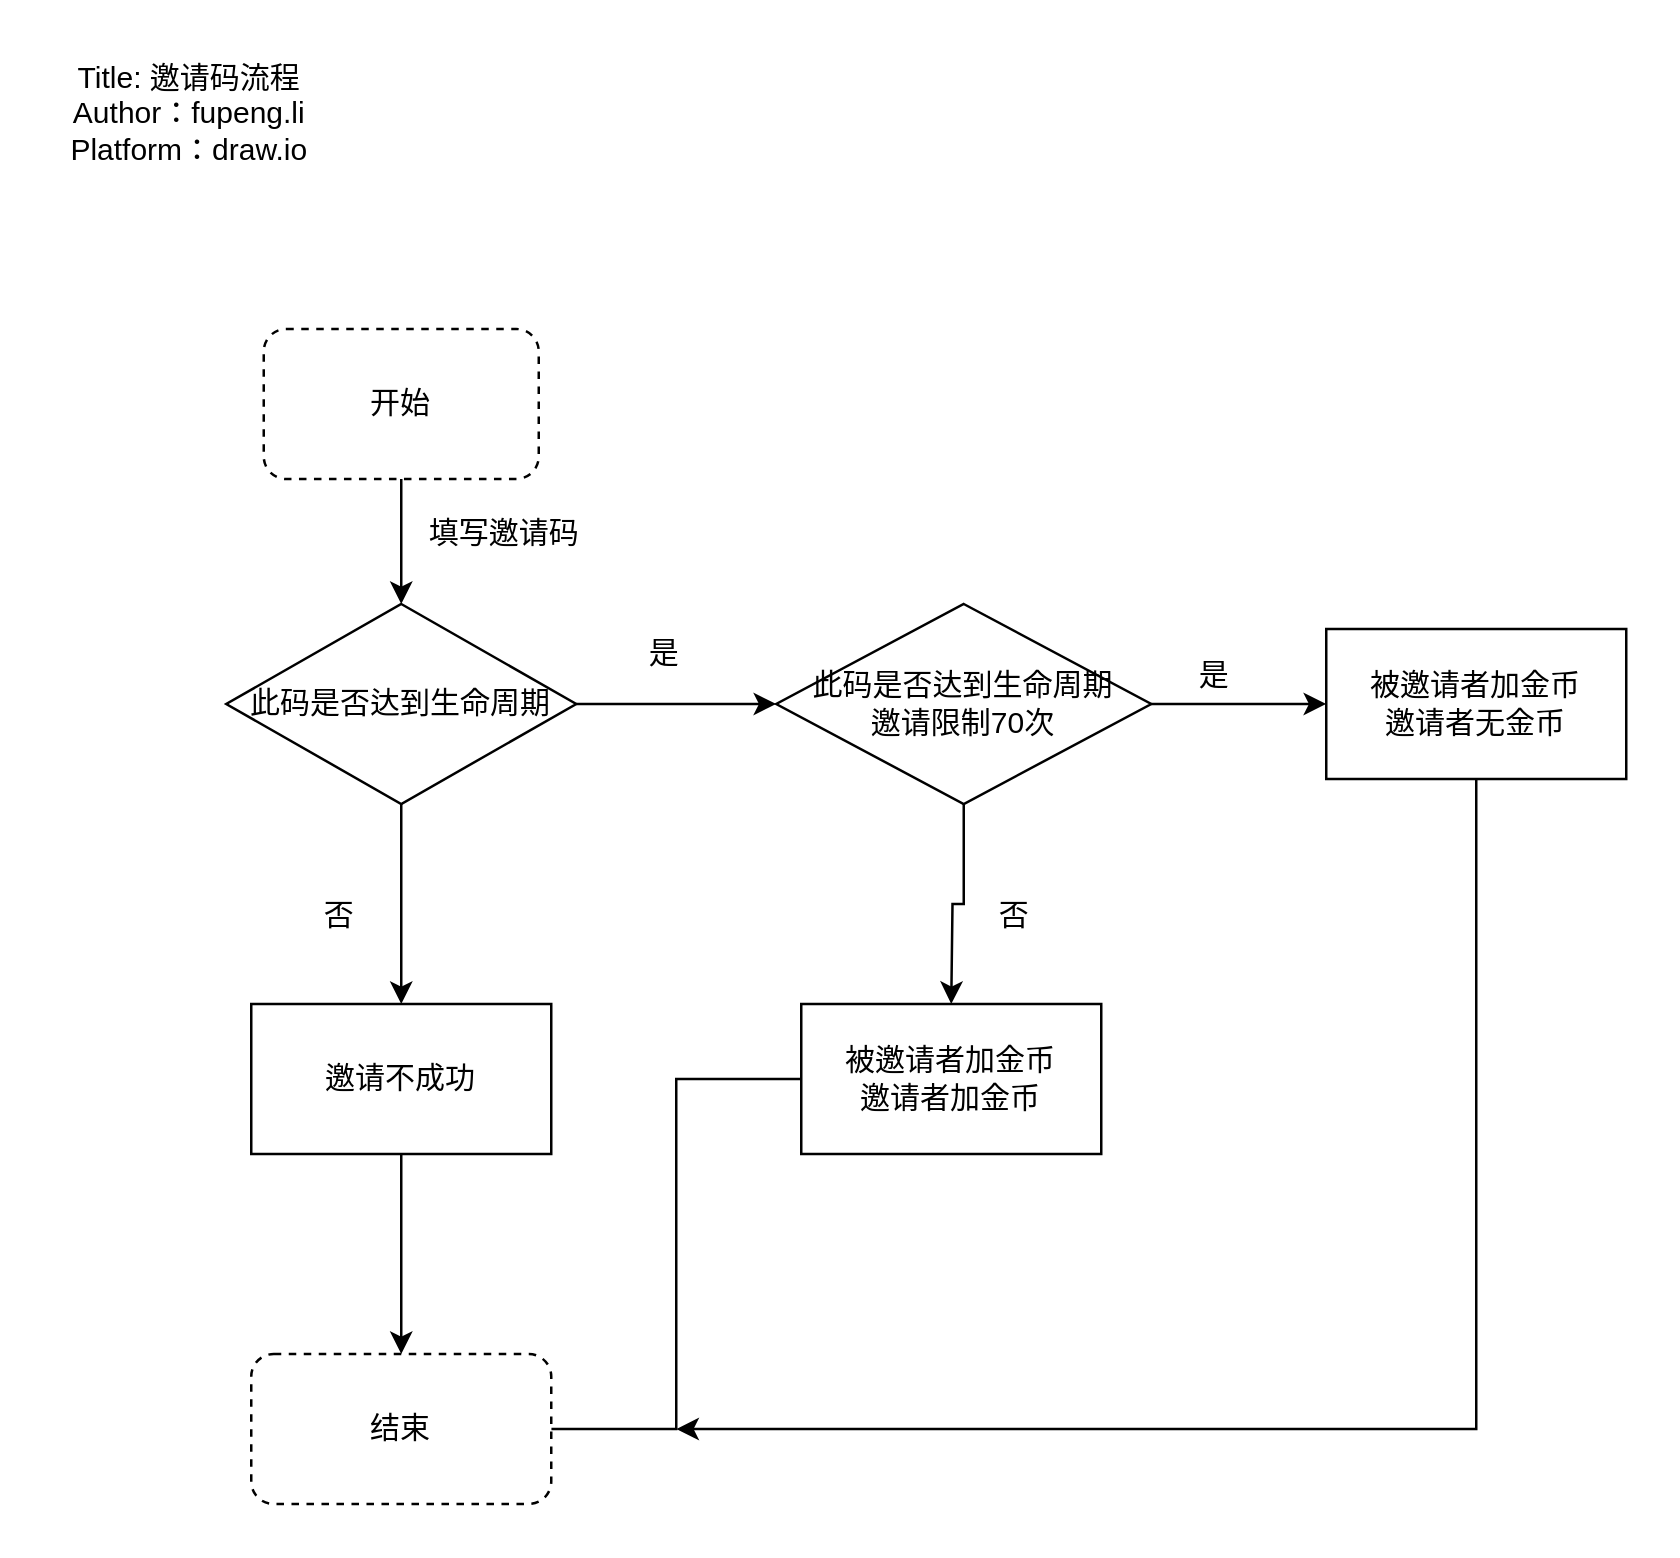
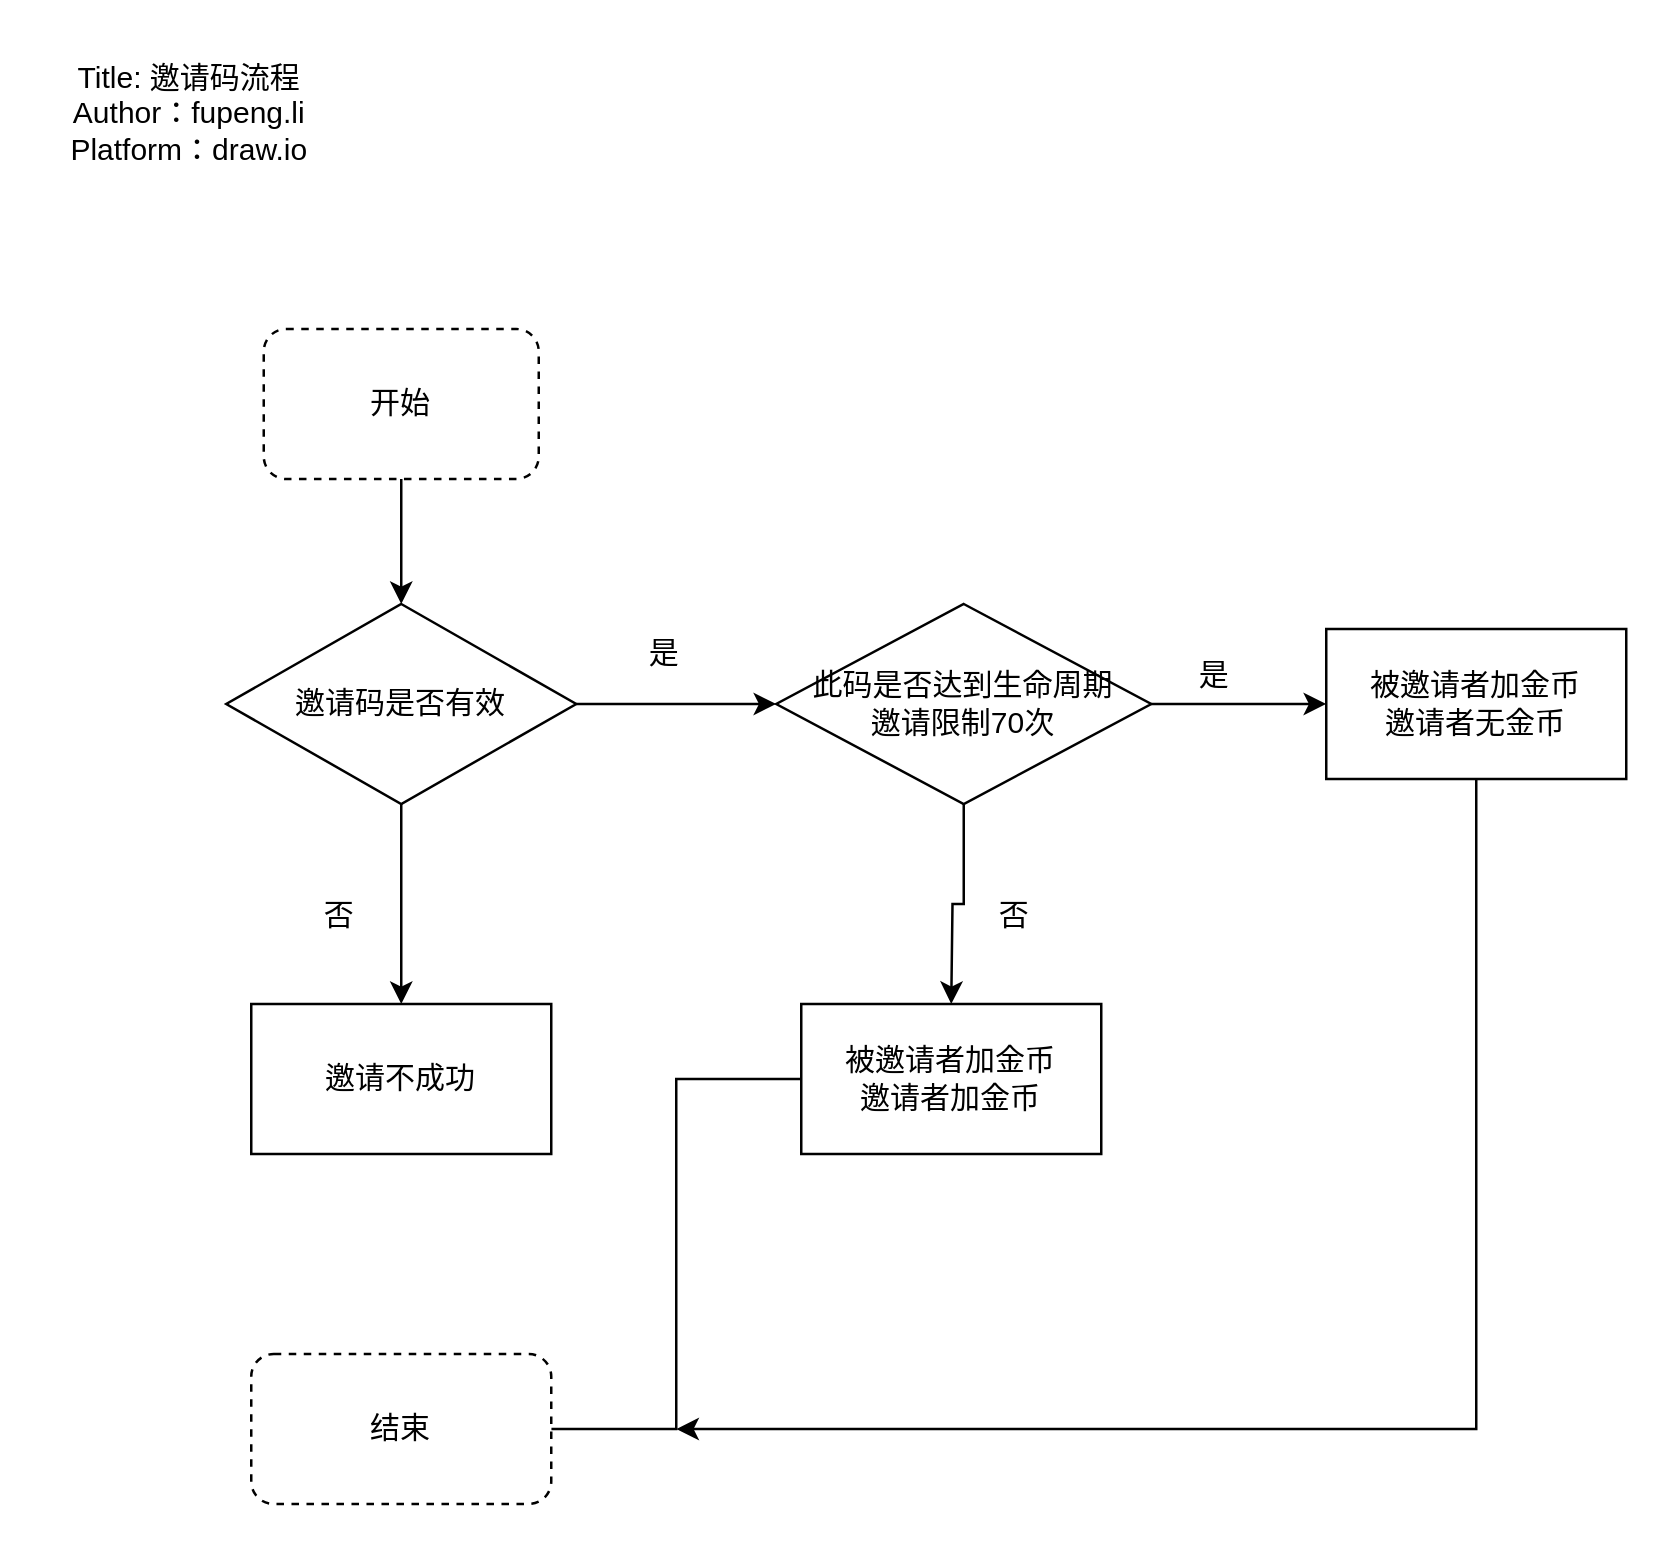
(504, 534) -> none
(401, 704) -> (401, 704)
(401, 1246) -> none
